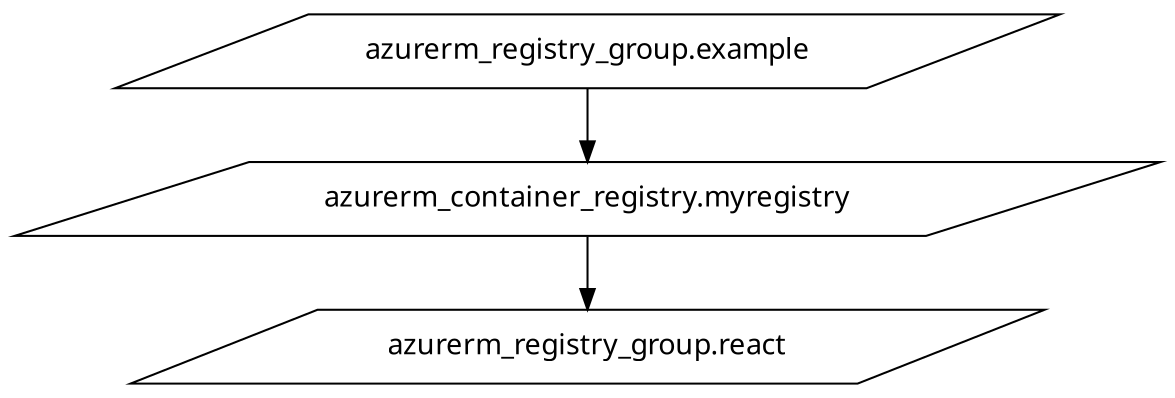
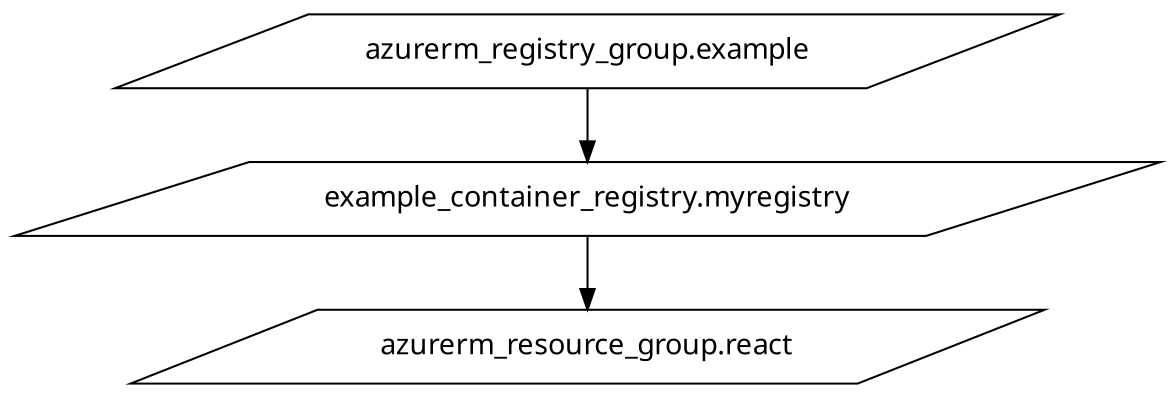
(588, 199) -> (588, 199)
(588, 347) -> (588, 347)
